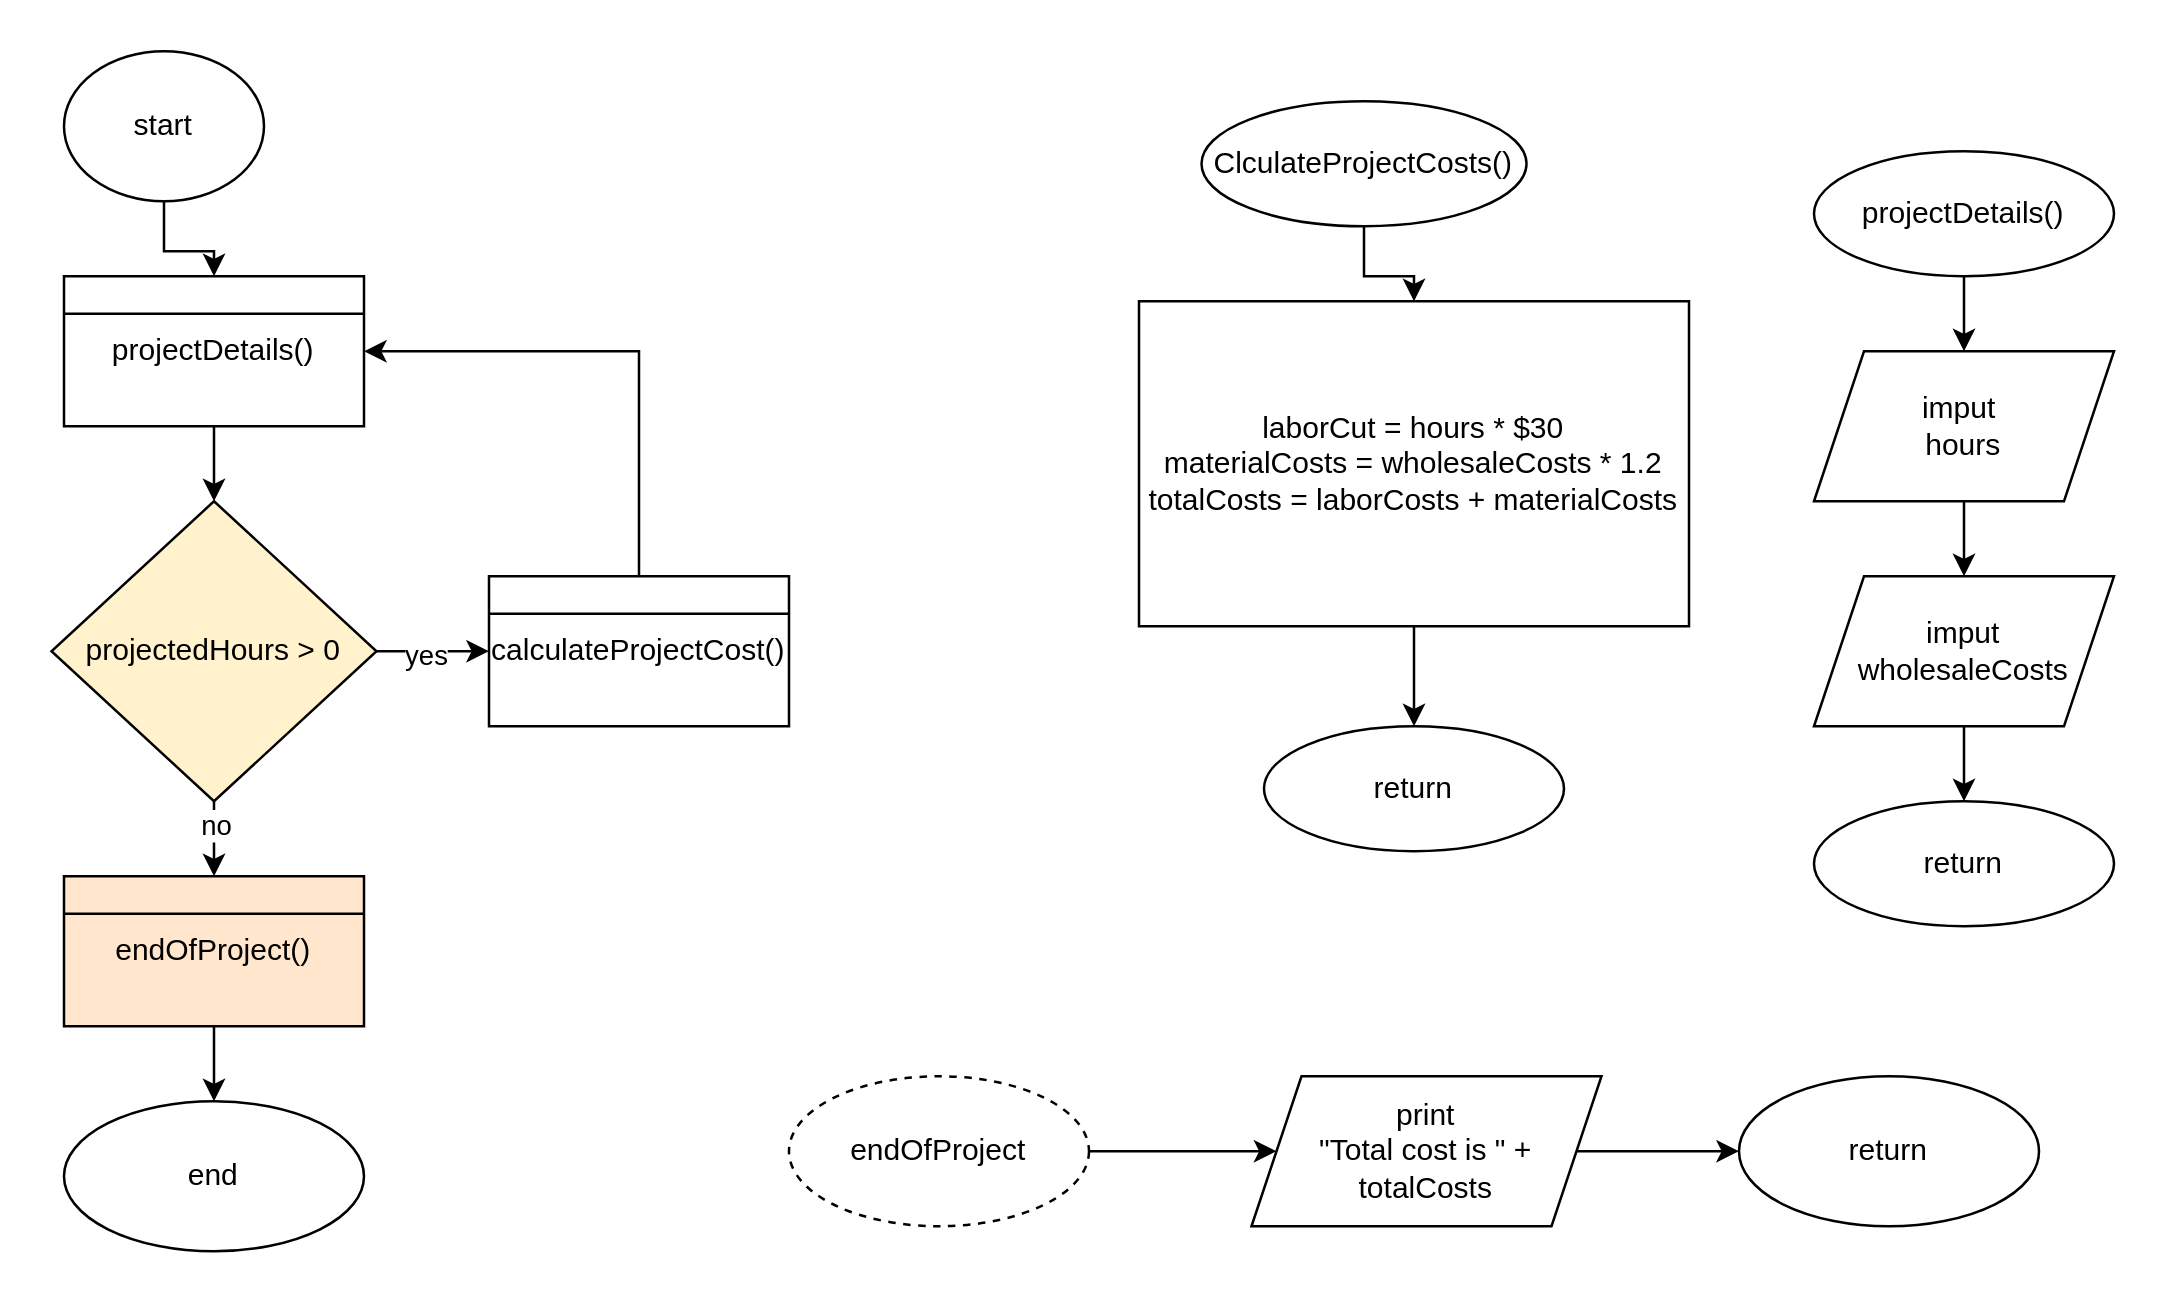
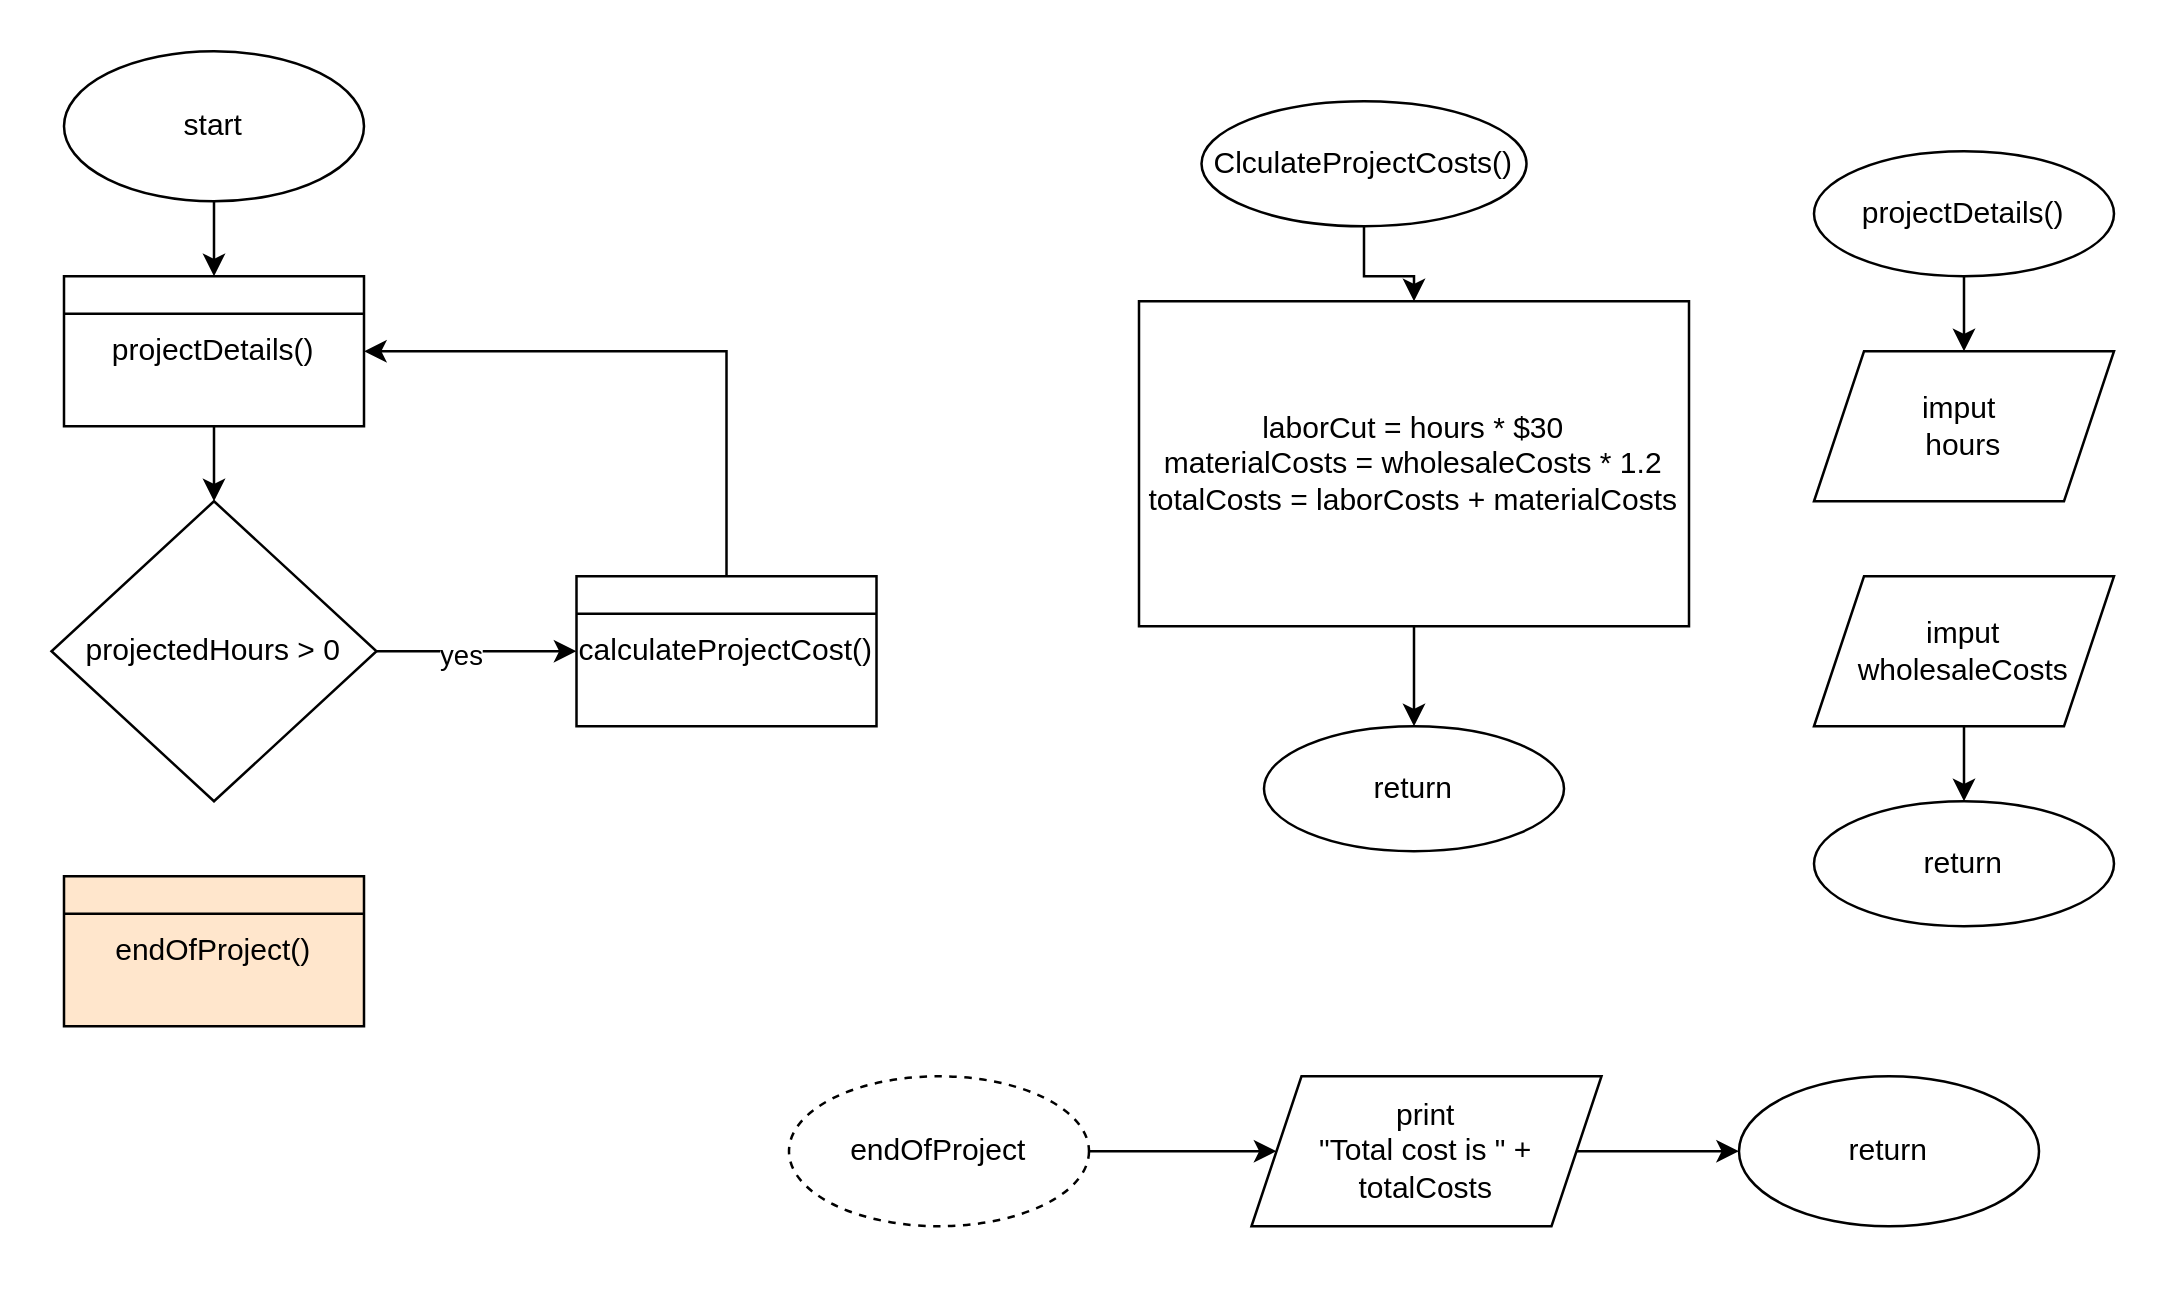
(164, 126) -> (214, 126)
(1964, 547) -> none
(214, 651) -> (214, 651)
(639, 651) -> (726, 651)
(214, 847) -> none
(214, 1072) -> none
(214, 1176) -> none
